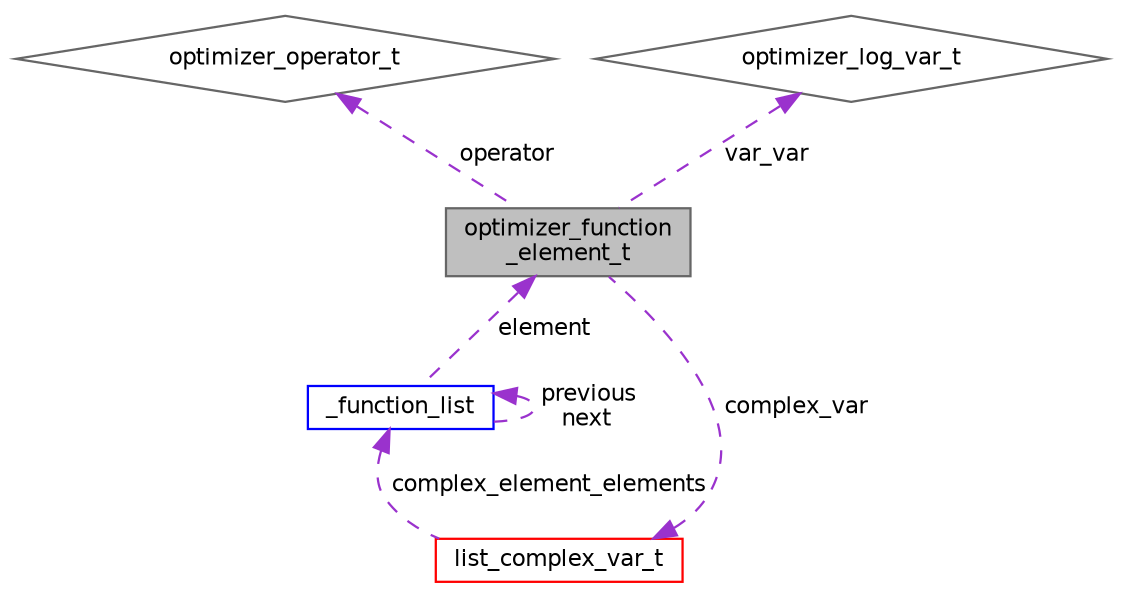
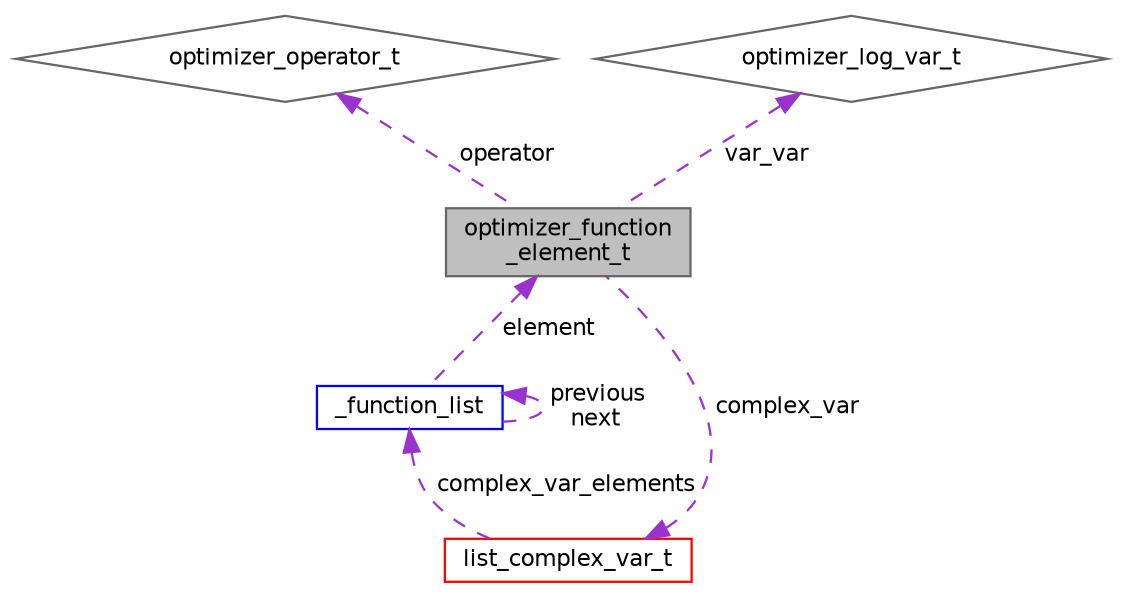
(546, 486) -> (564, 486)
